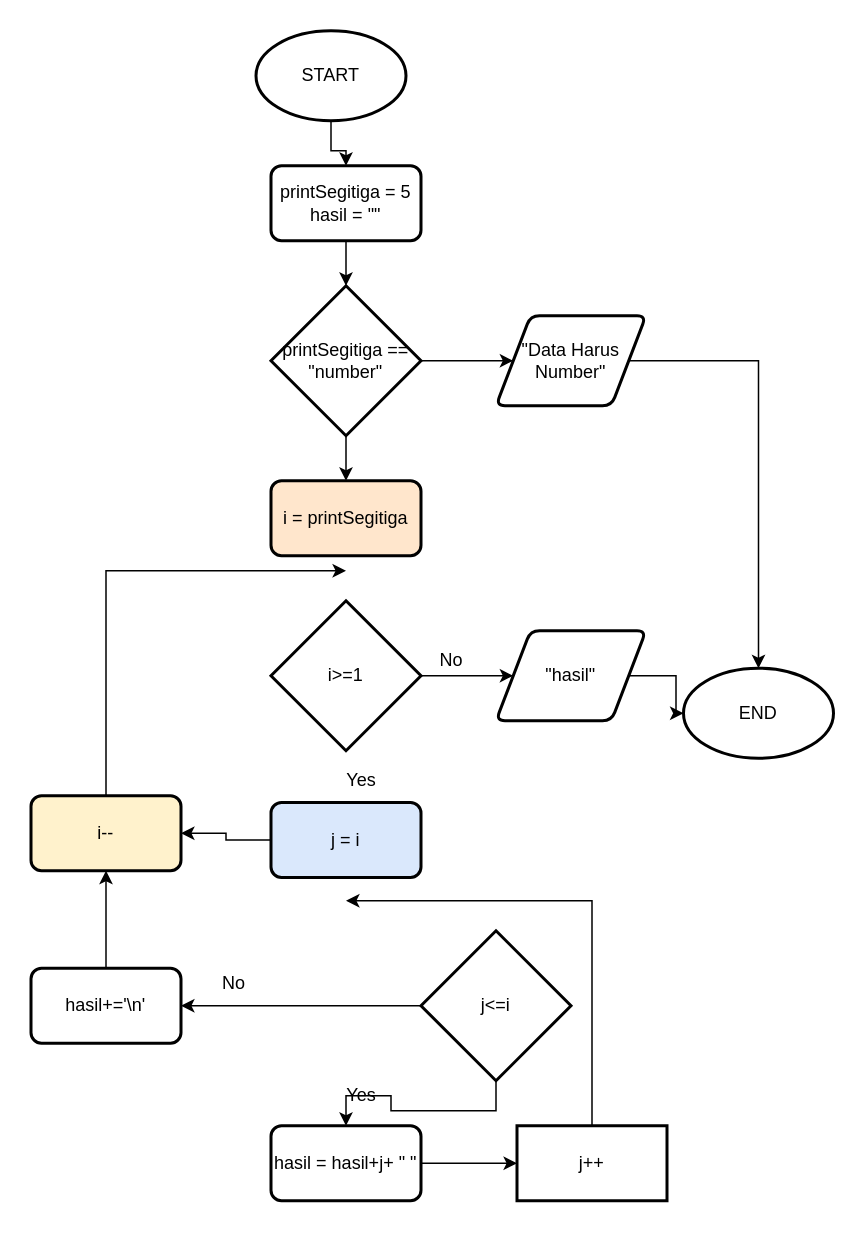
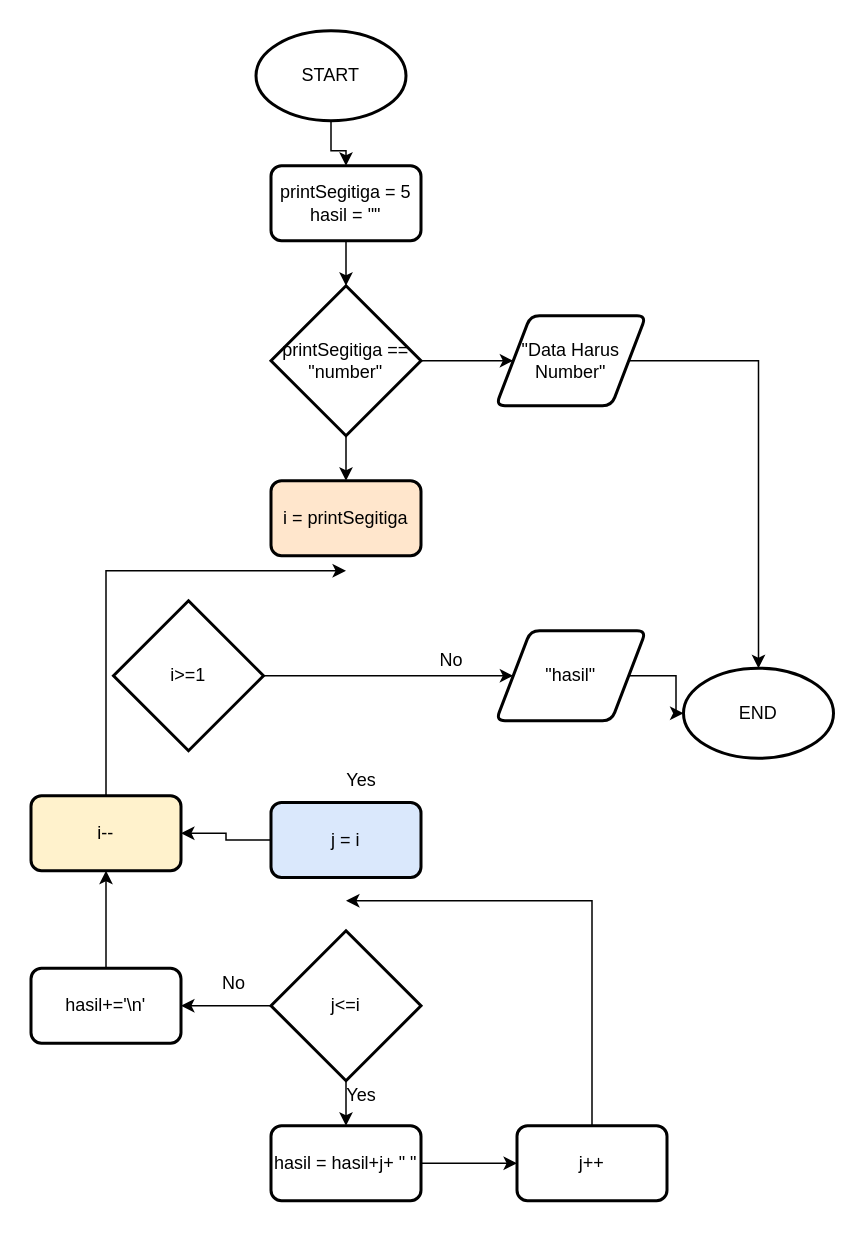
(346, 676) -> (188, 676)
(496, 1006) -> (346, 1006)
(592, 1163) -> (592, 1163)
